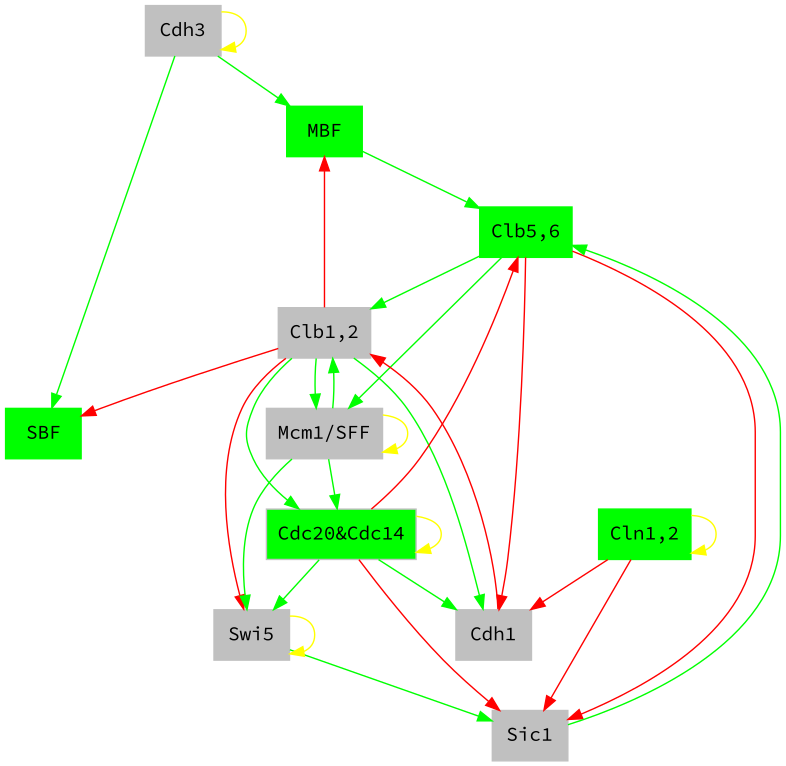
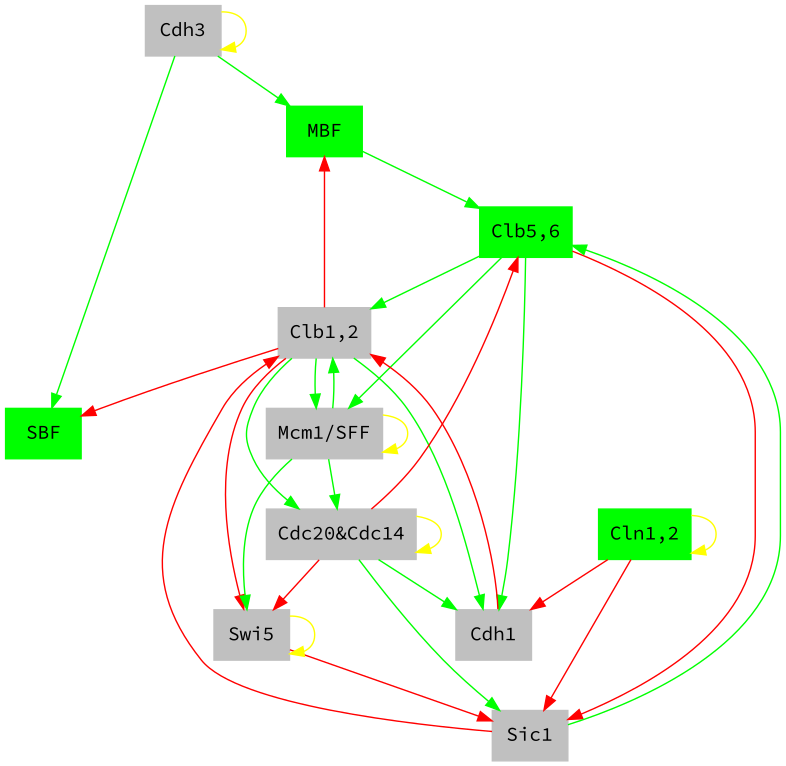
(519, 427) -> (519, 427)
(341, 534) -> (341, 534)
(301, 580) -> (301, 580)
(420, 634) -> (420, 634)
none -> (192, 646)
(384, 683) -> (384, 683)
